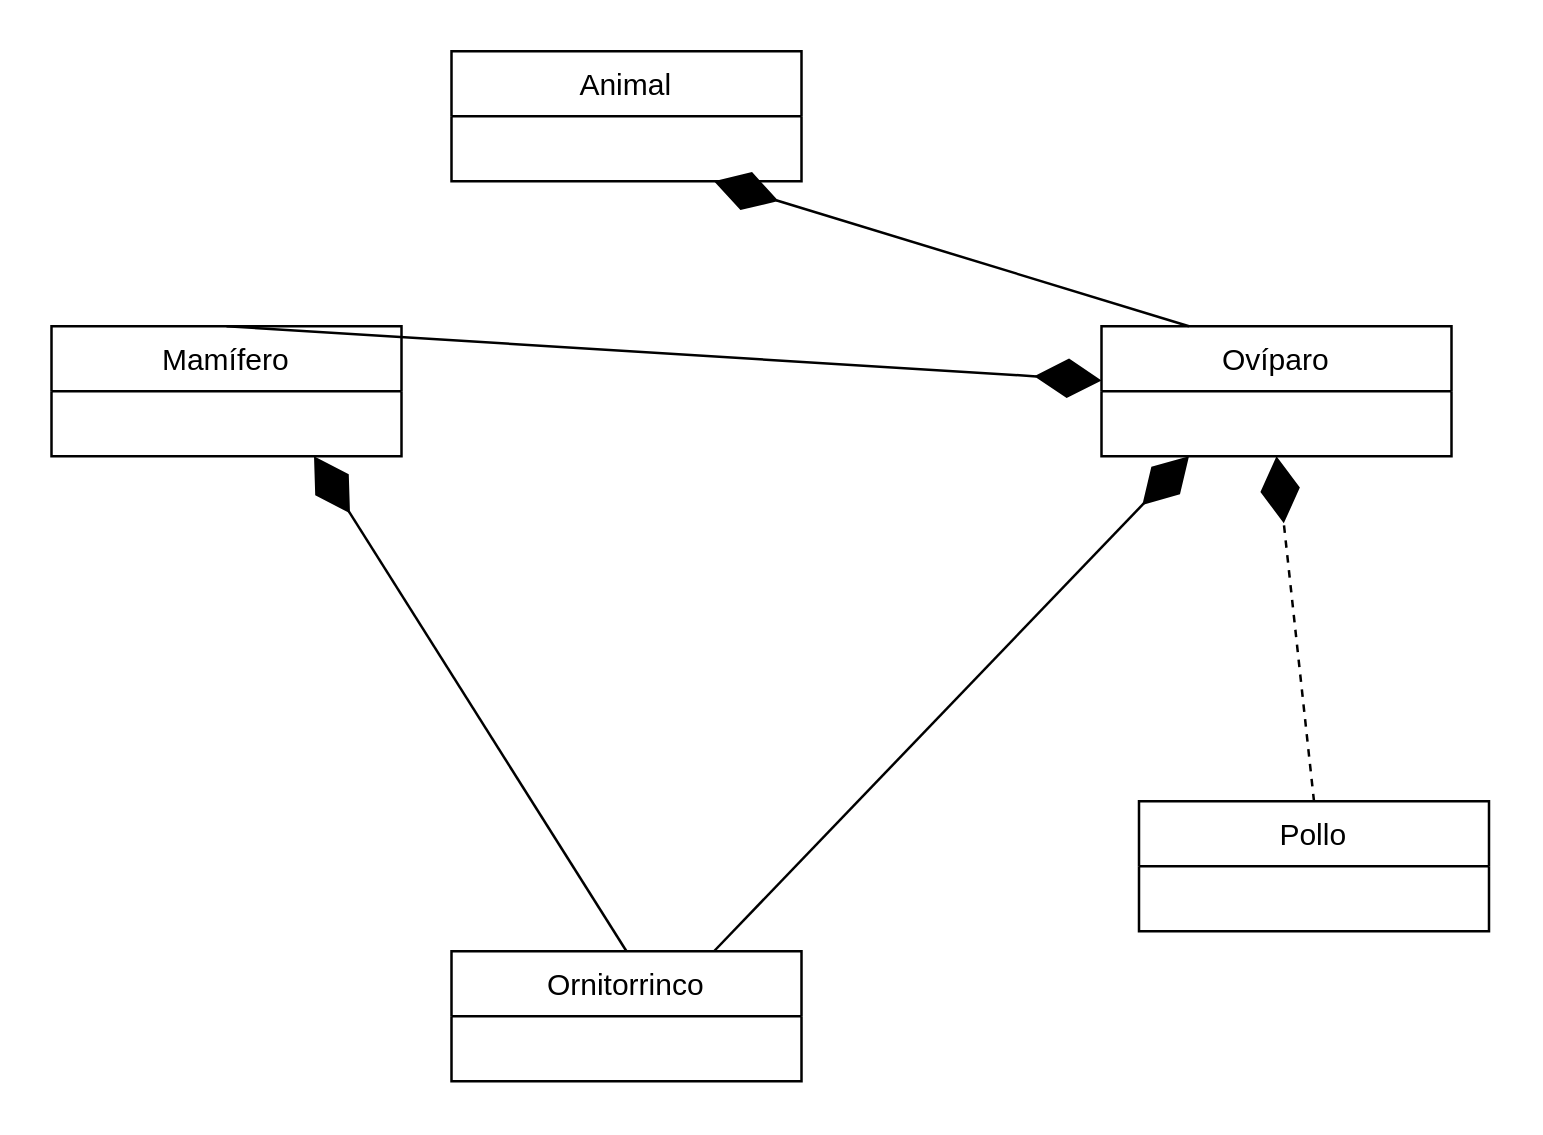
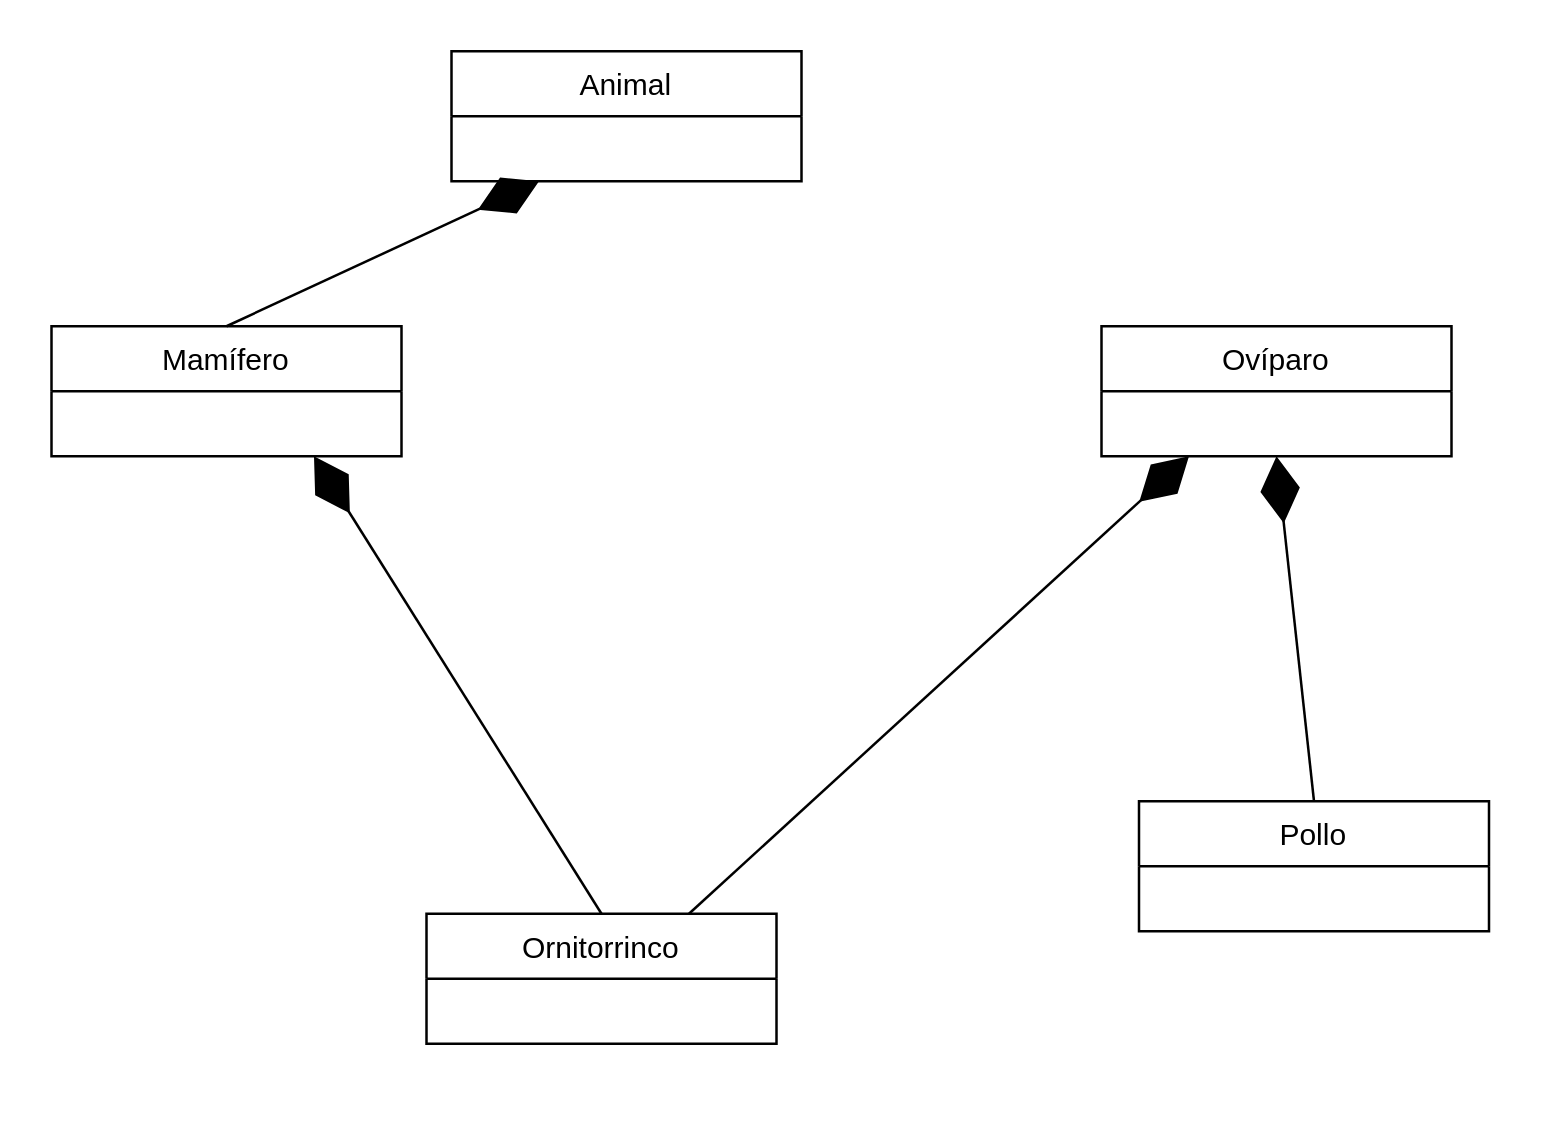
(976, 261) -> none
(721, 357) -> (357, 266)
(1298, 658) -> (1298, 658)
(626, 1016) -> (601, 979)
